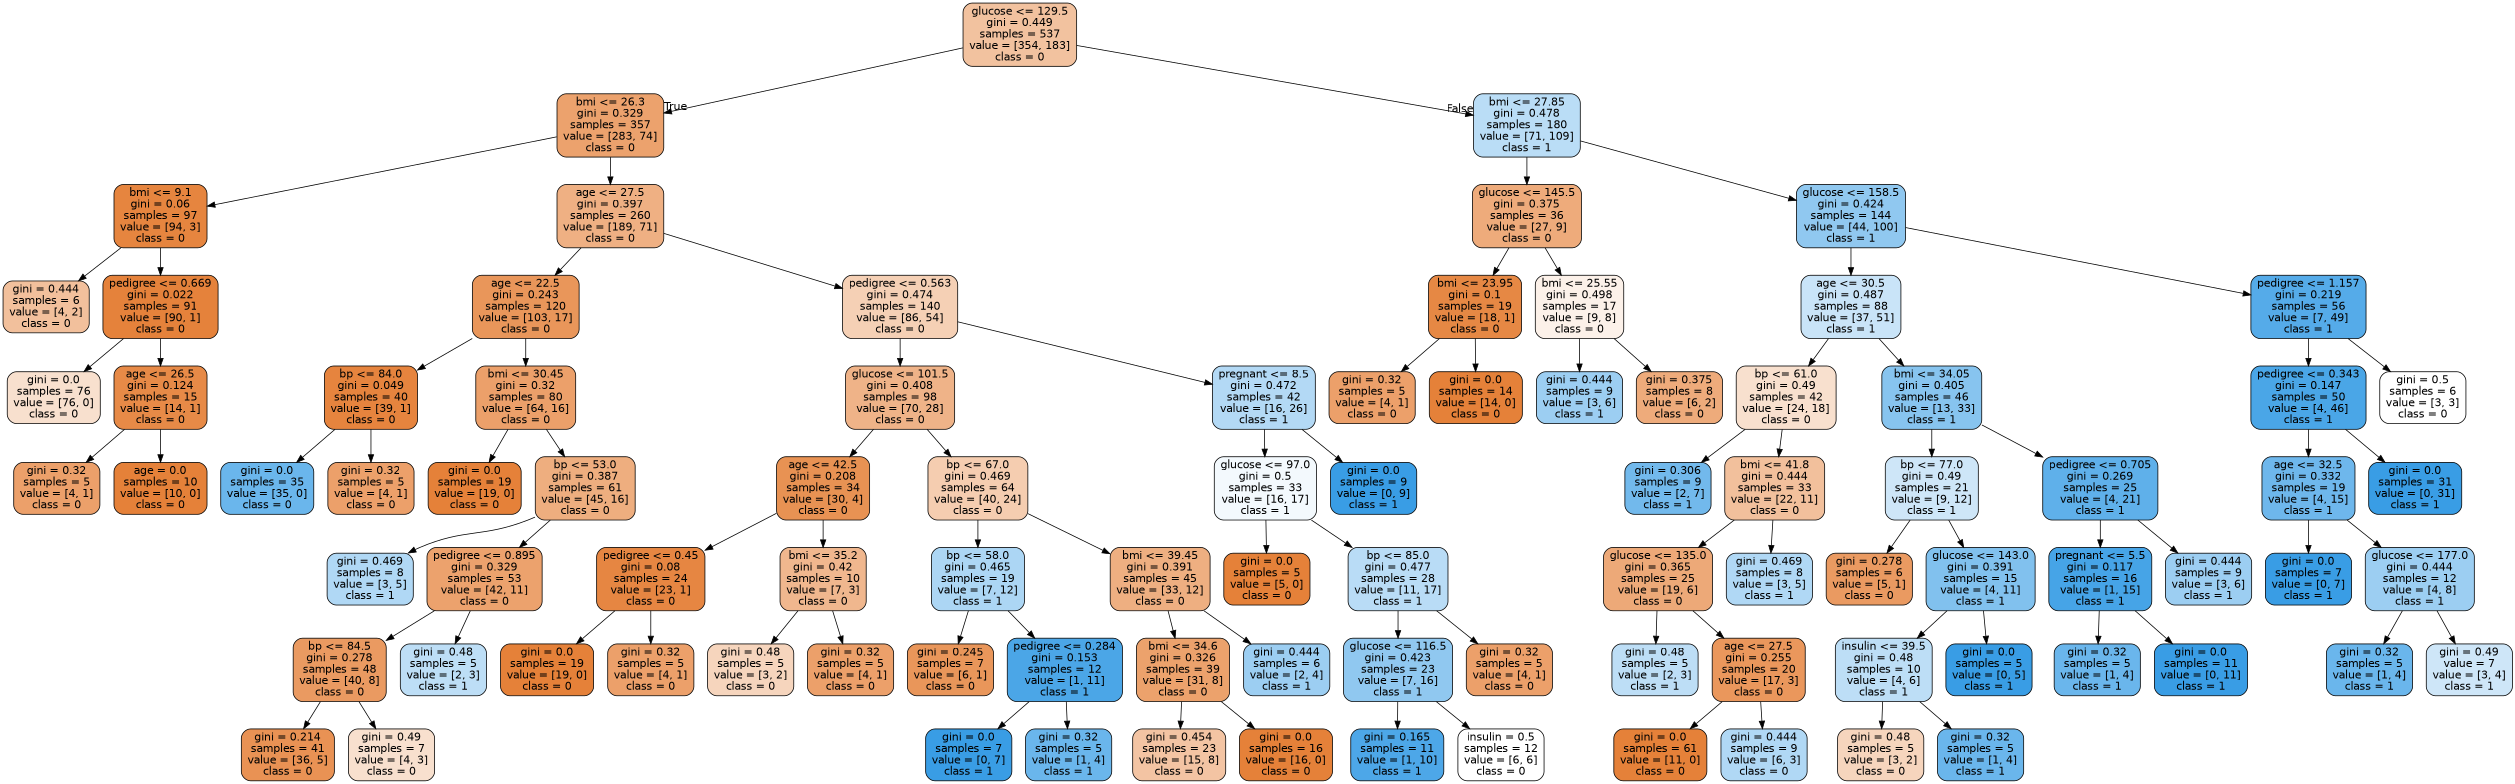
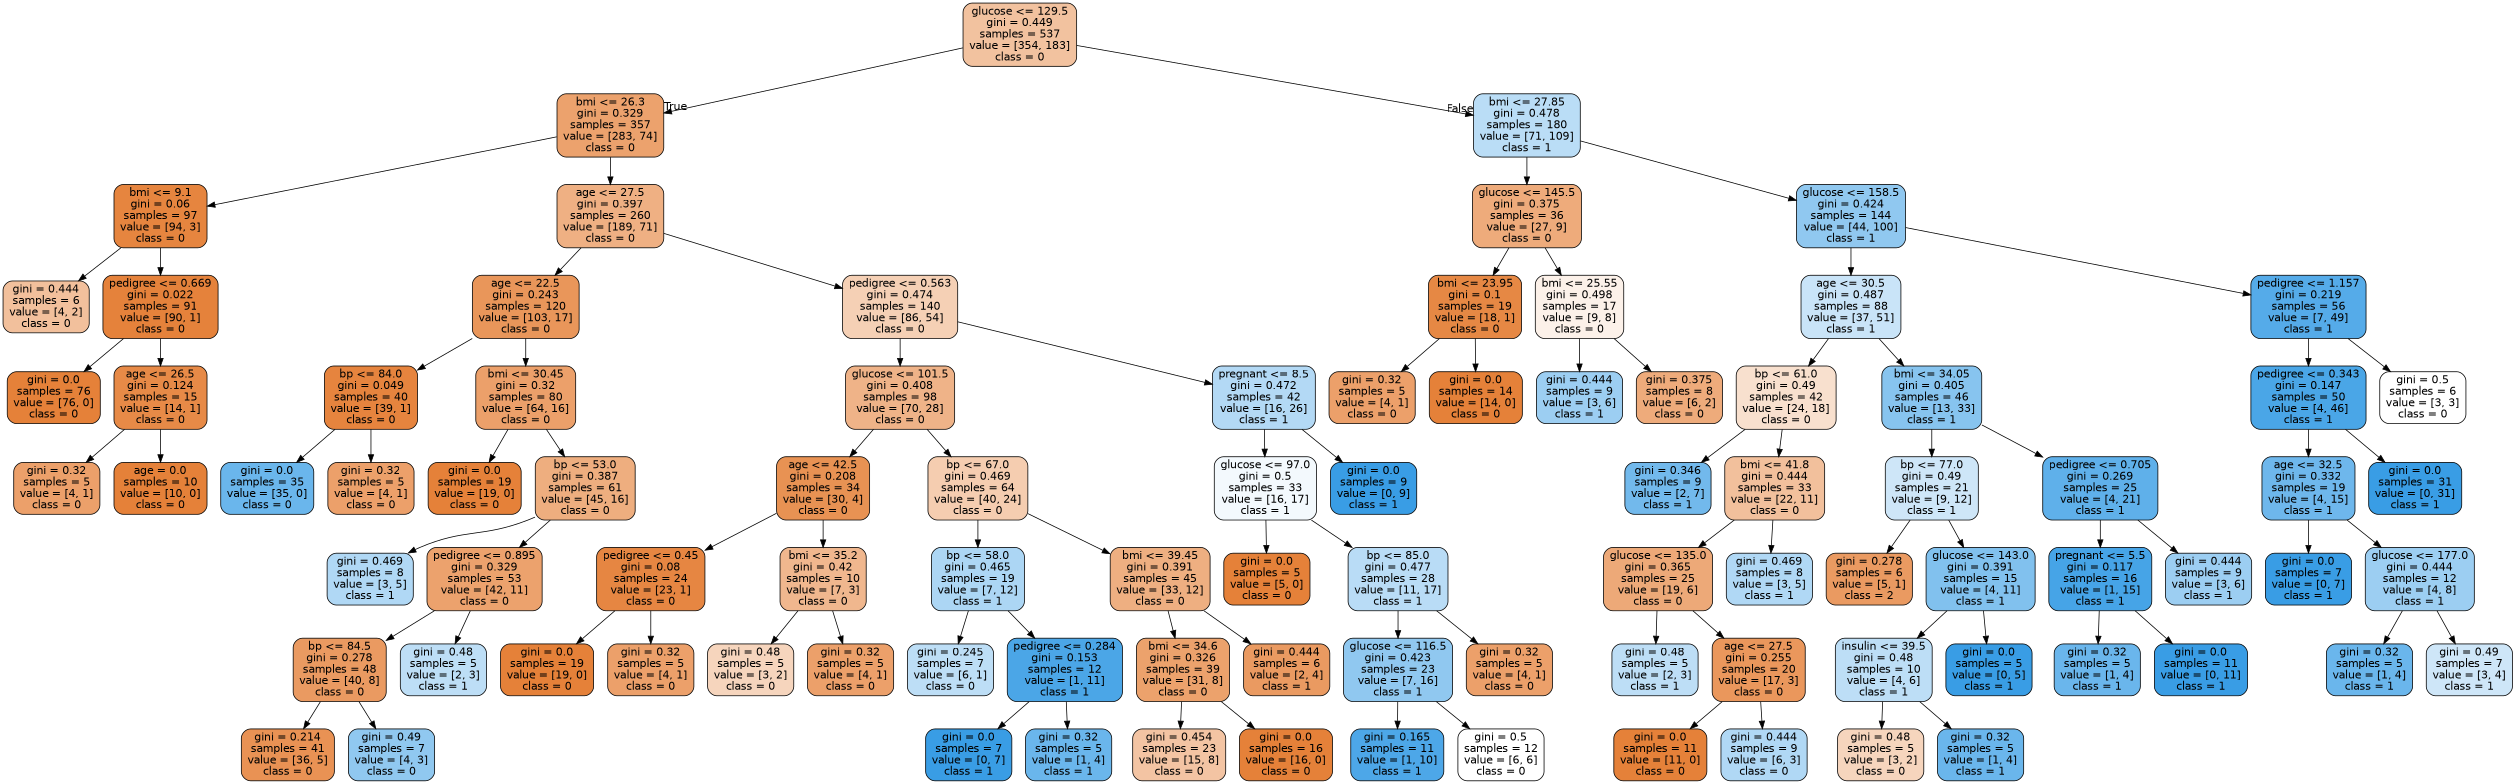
(54, 398) -> (54, 398)
(1668, 488) -> (1668, 488)
(1869, 579) -> (1869, 579)
(950, 670) -> (950, 670)
(1287, 670) -> (1287, 670)
(2469, 670) -> (2469, 670)
(392, 755) -> (392, 755)
(1501, 755) -> (1501, 755)
(1660, 755) -> (1660, 755)
